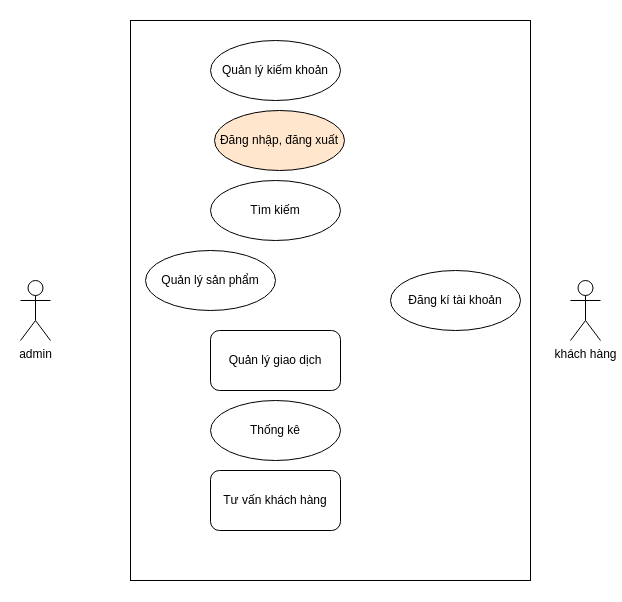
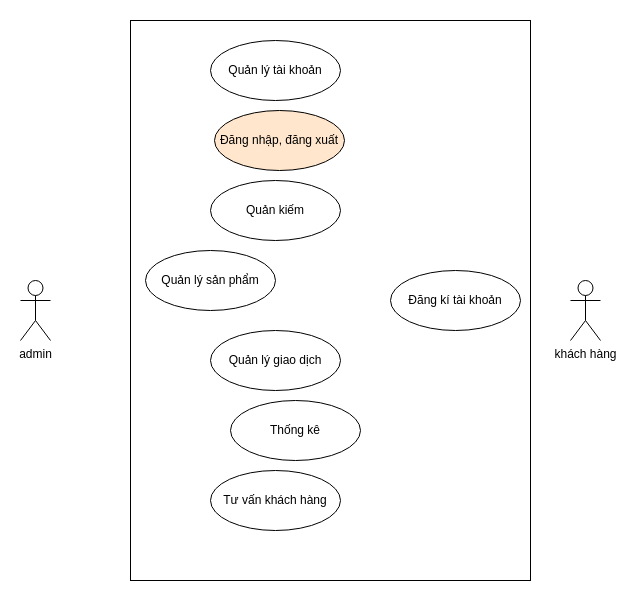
(276, 71) -> (276, 71)
(276, 211) -> (276, 211)
(276, 361) -> (276, 361)
(276, 431) -> (296, 431)
(276, 501) -> (276, 501)
